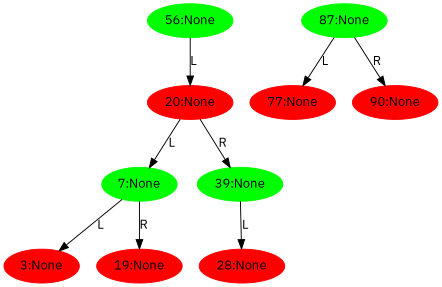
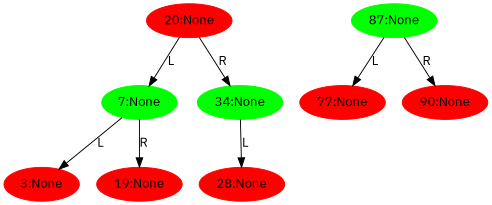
(190, 21) -> none
(240, 184) -> (240, 102)
